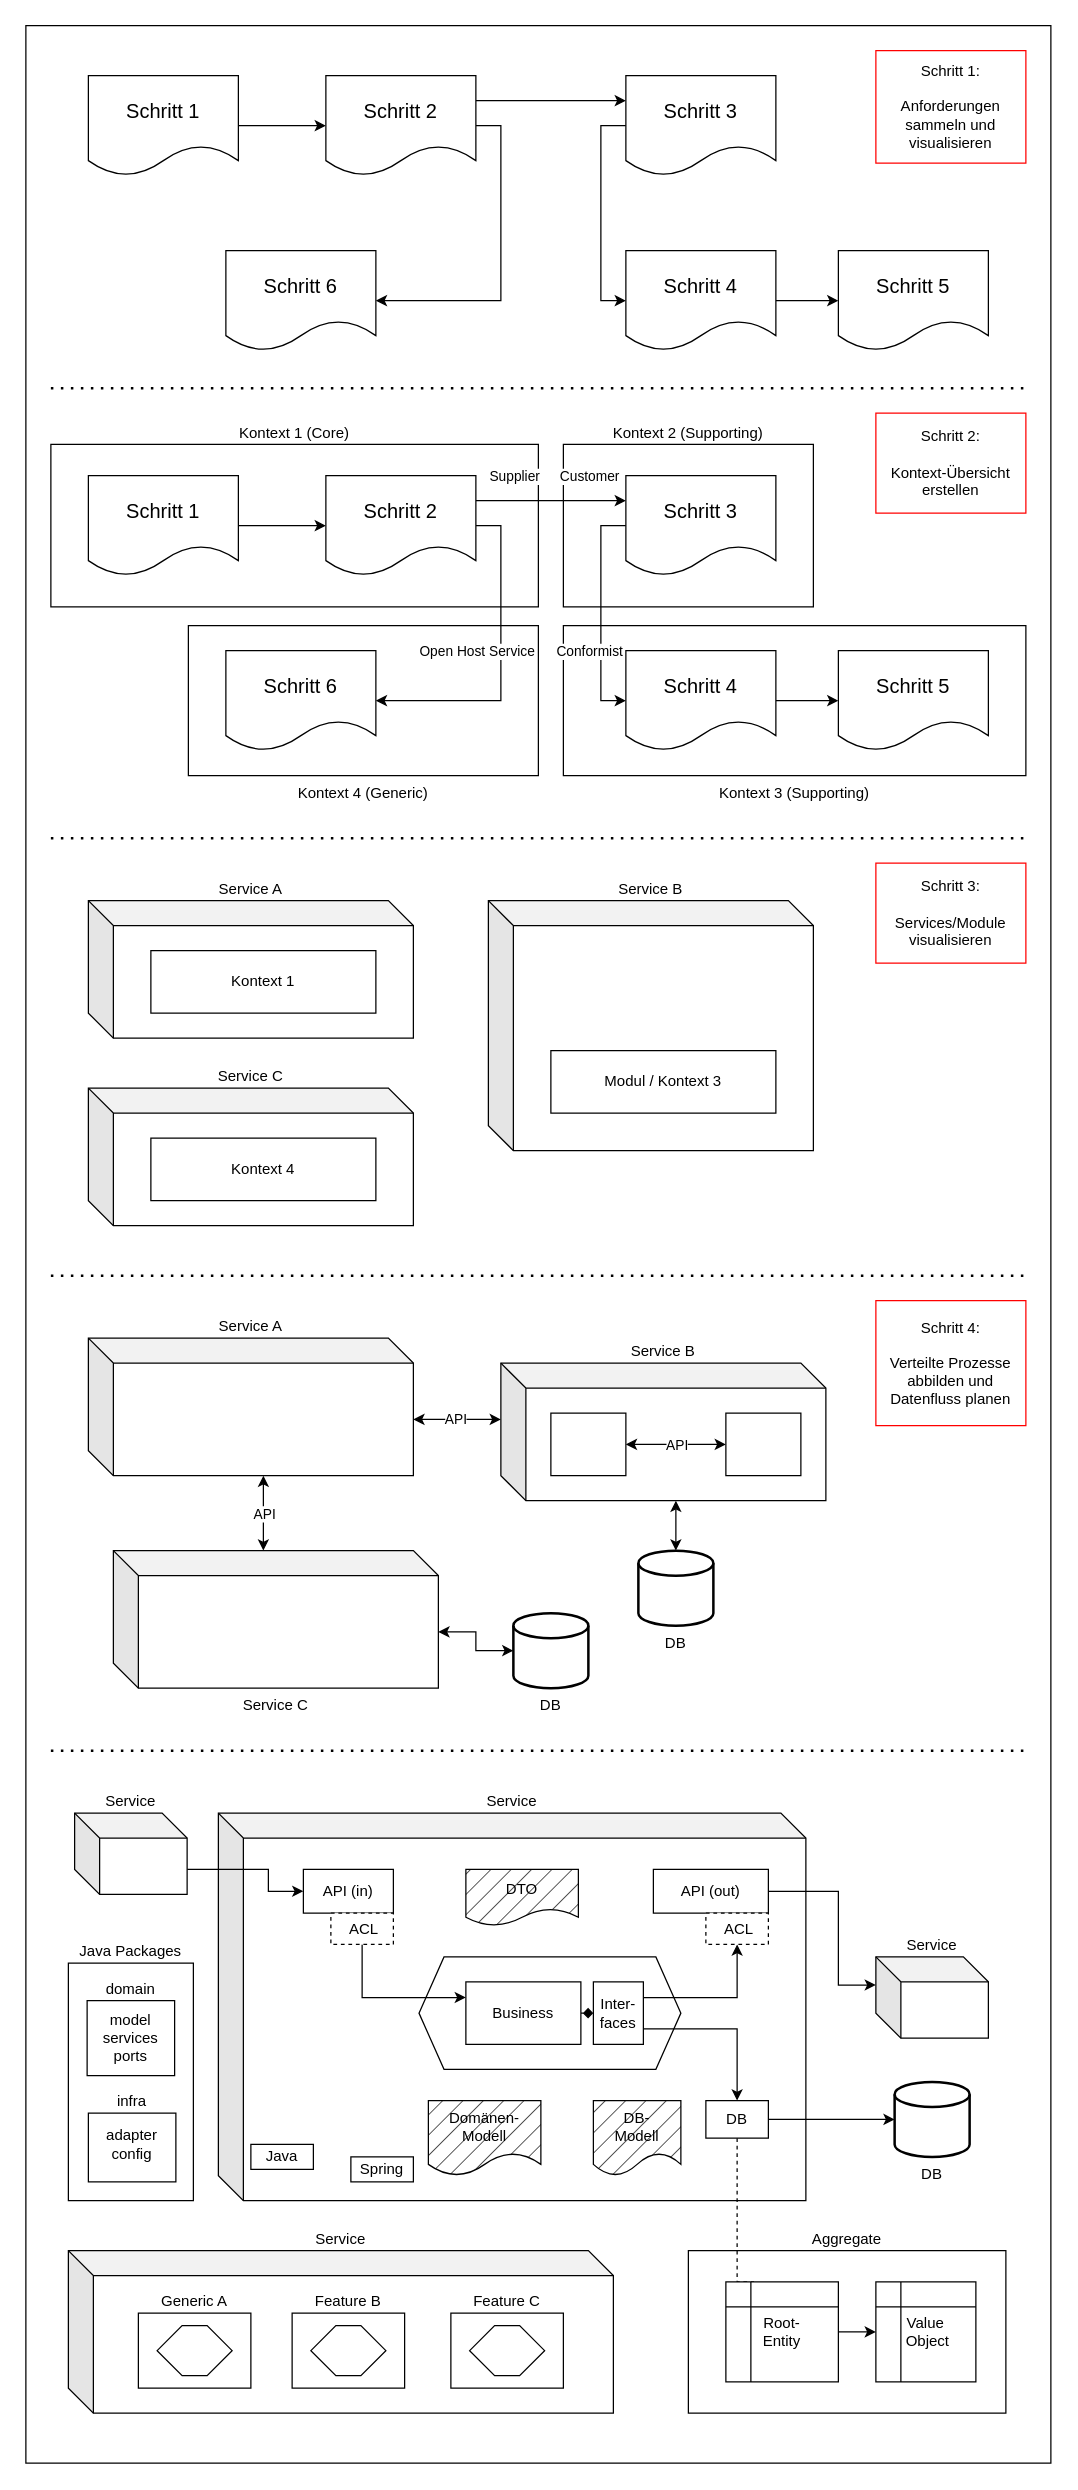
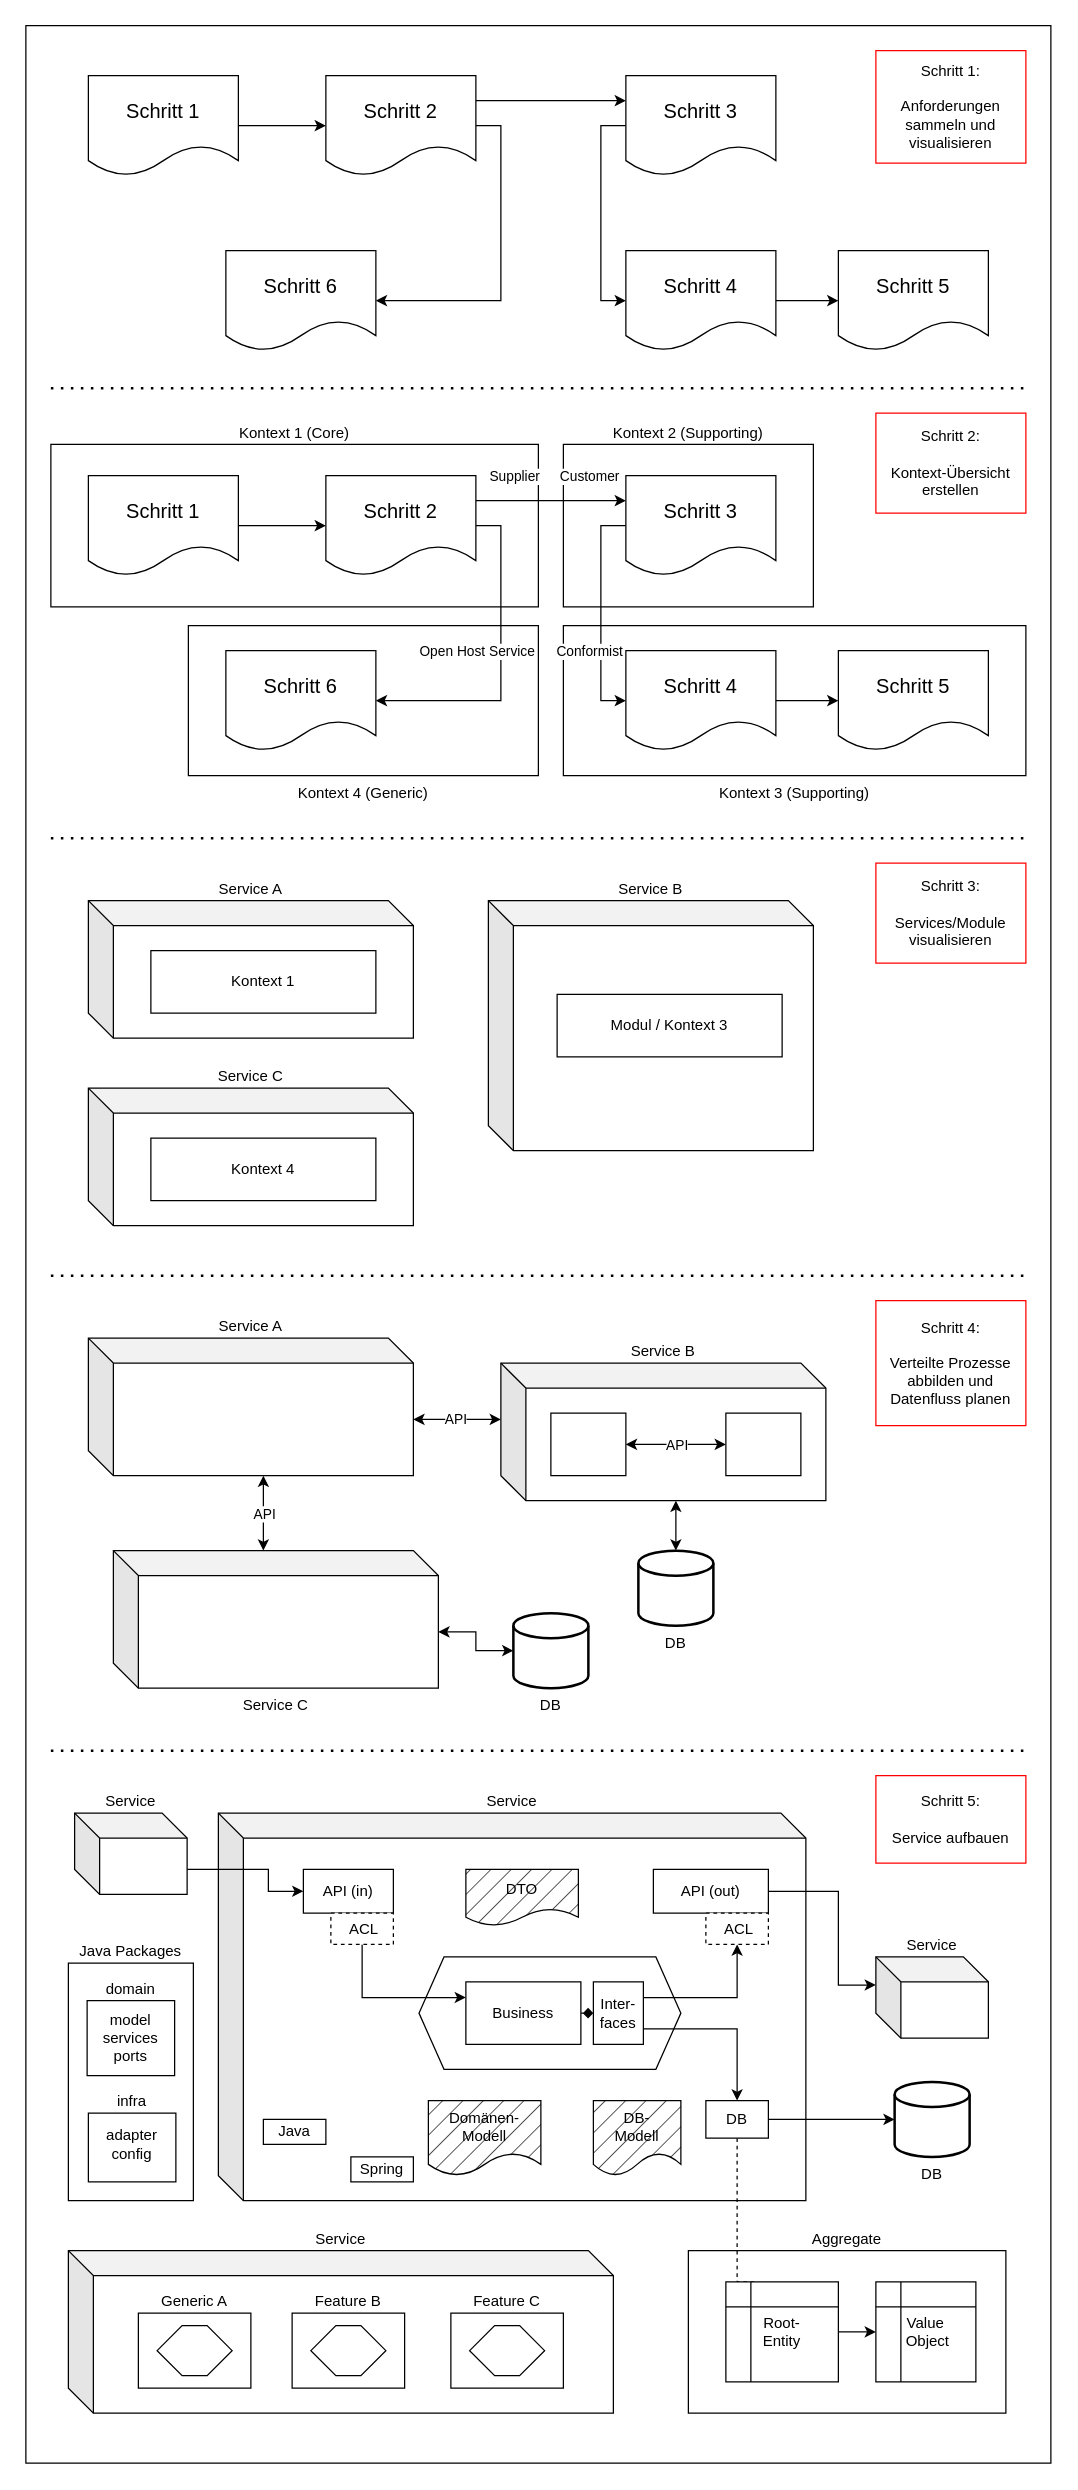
(663, 1082) -> (669, 1026)
none -> (951, 1819)
(282, 2157) -> (294, 2132)
